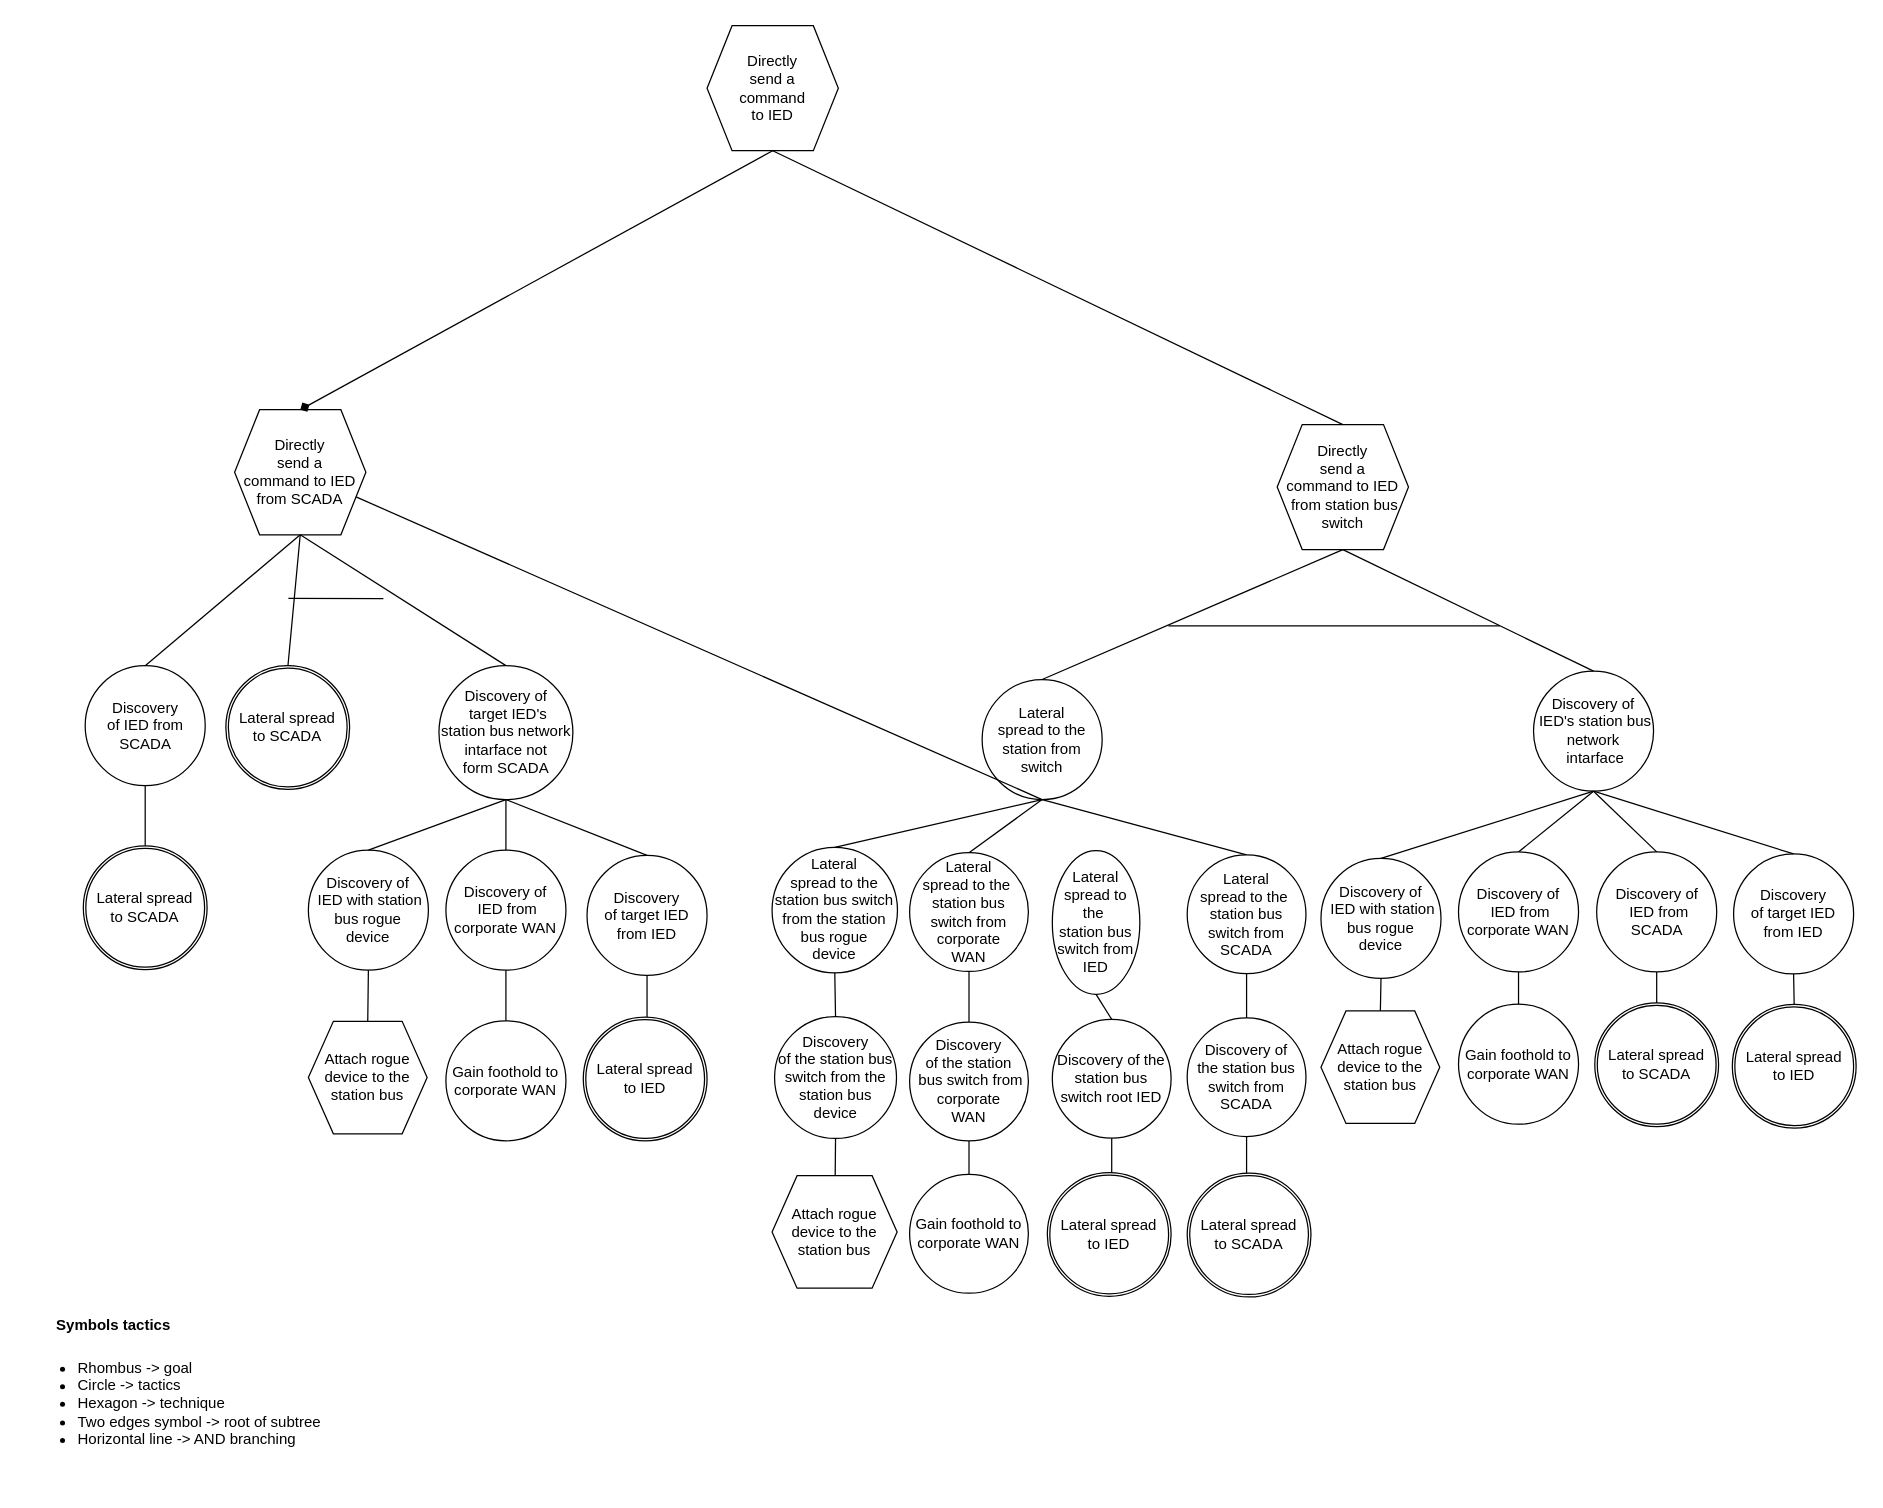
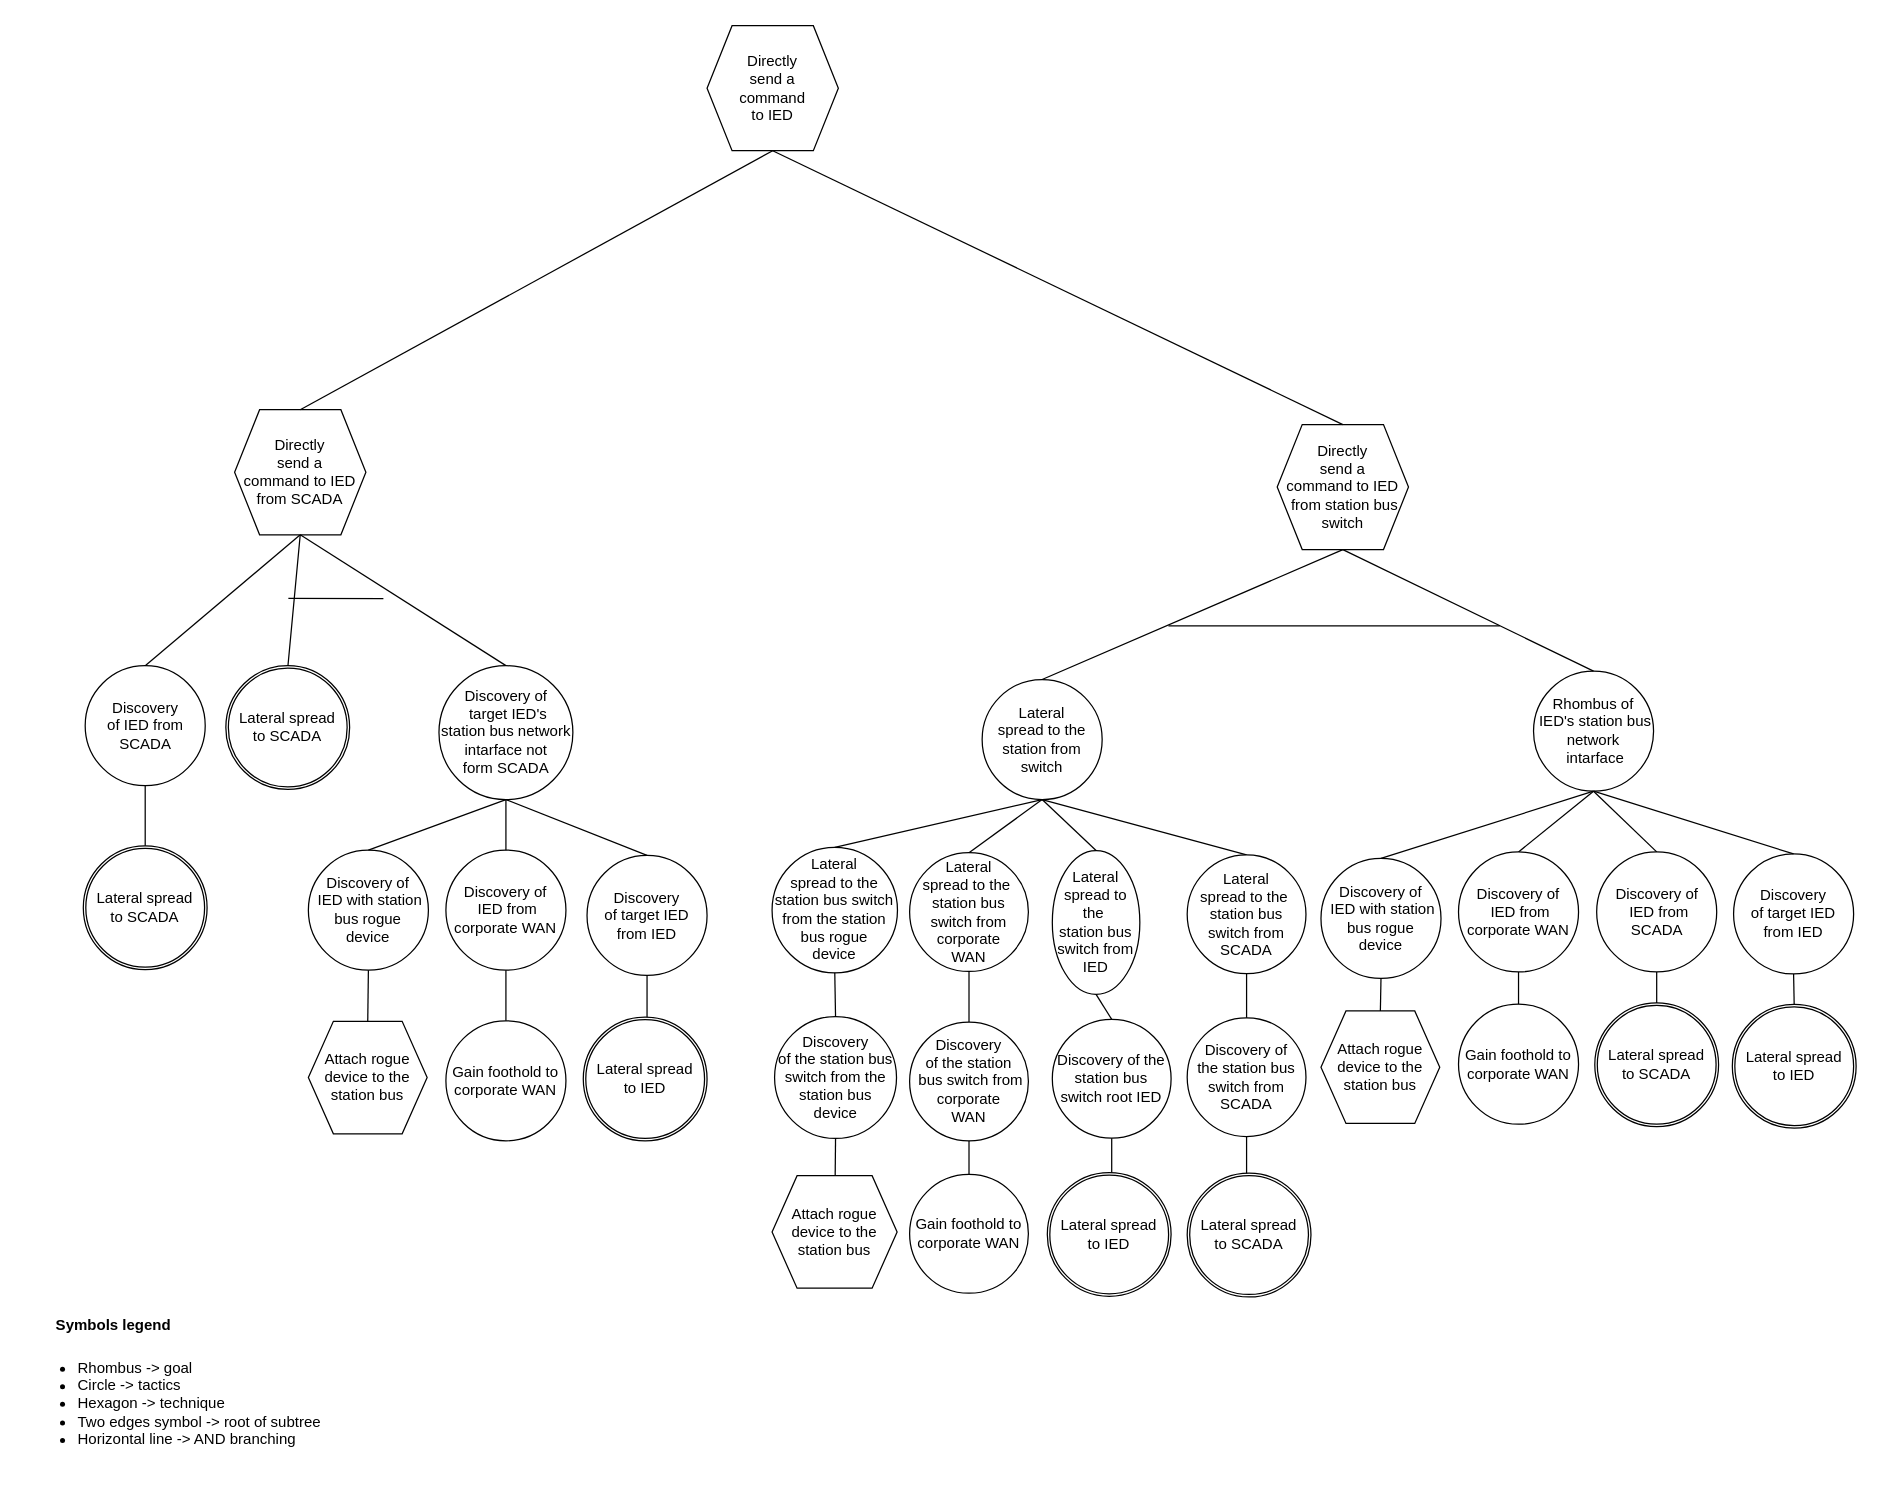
(309, 404) -> (305, 407)
(697, 647) -> (1070, 826)
(1593, 731) -> (1593, 731)
(114, 1321) -> (114, 1321)
